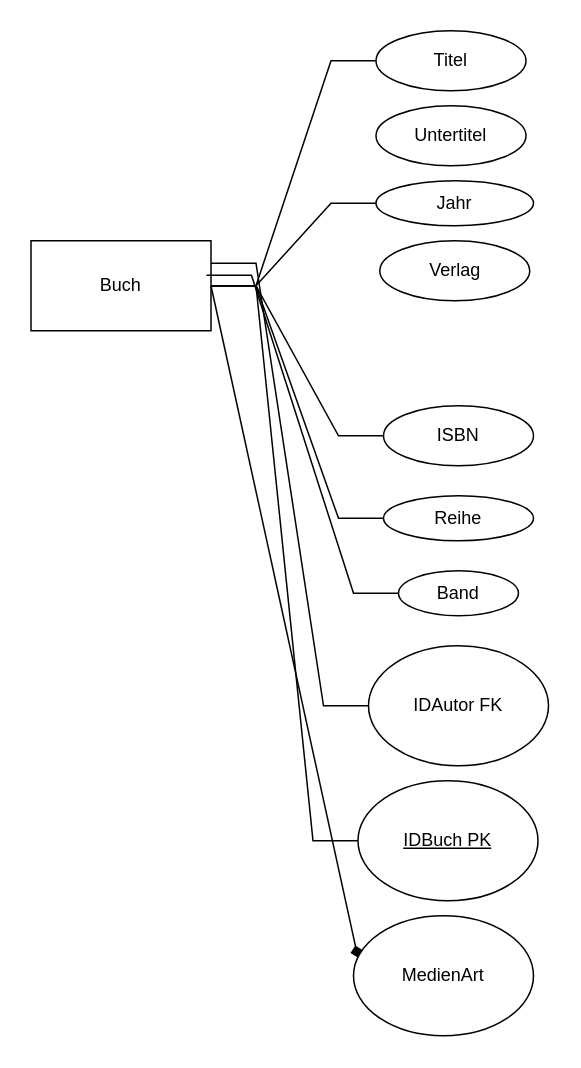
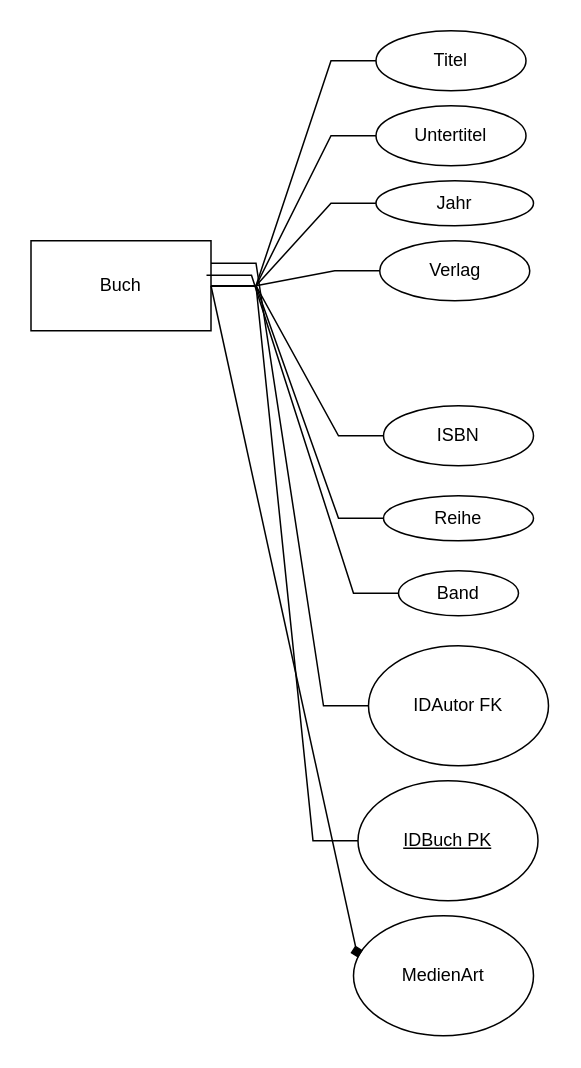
none -> (306, 185)
none -> (320, 274)
